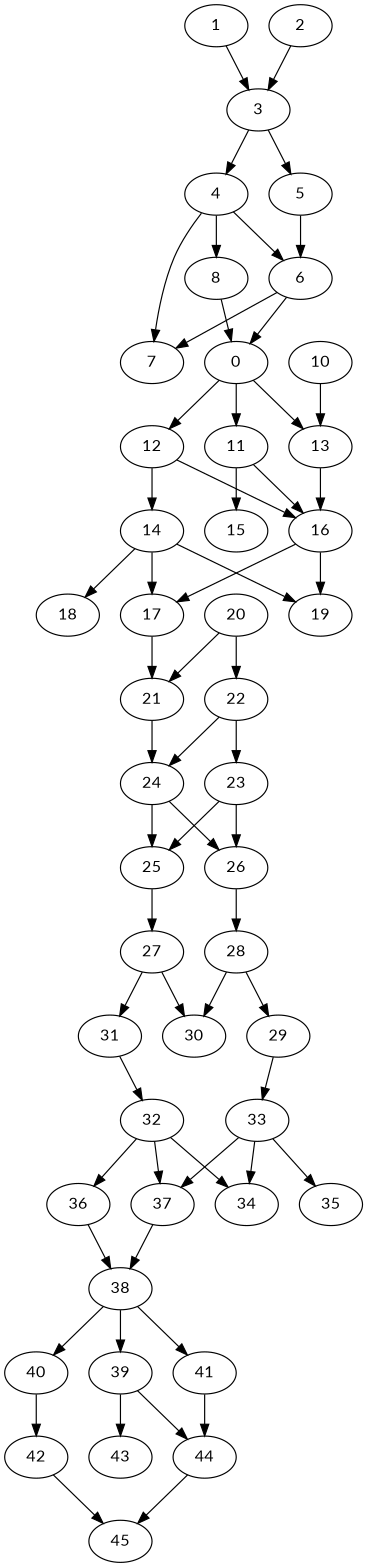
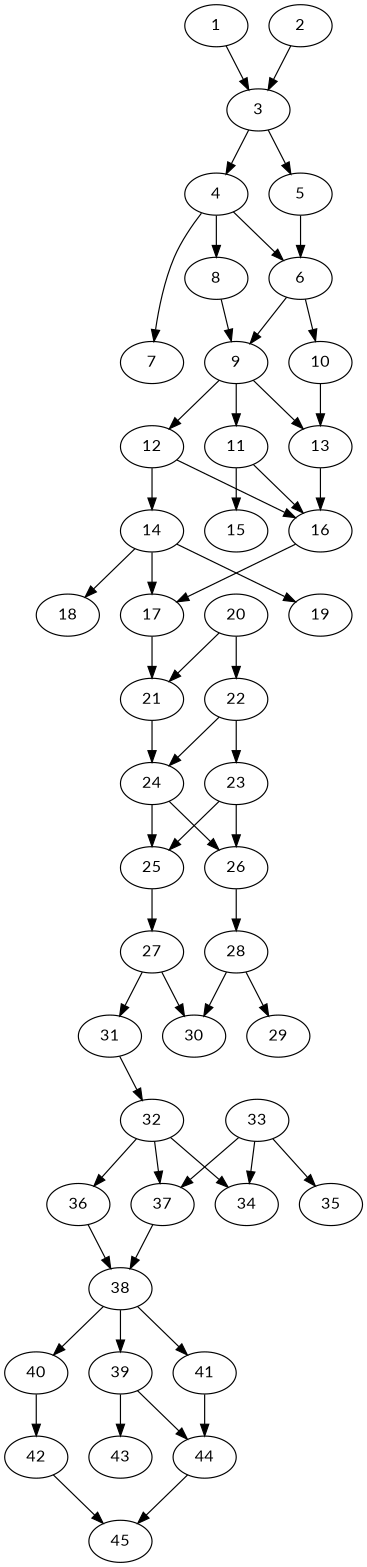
(234, 316) -> (309, 314)
(236, 363) -> (236, 363)
(320, 567) -> none
(269, 1073) -> none
